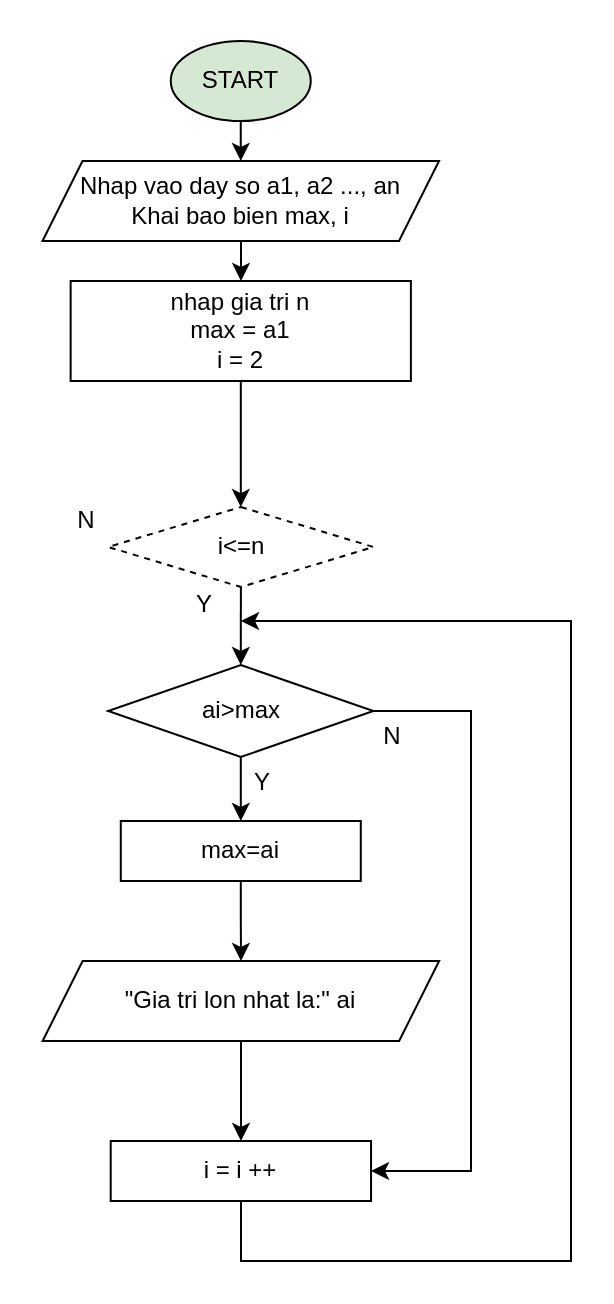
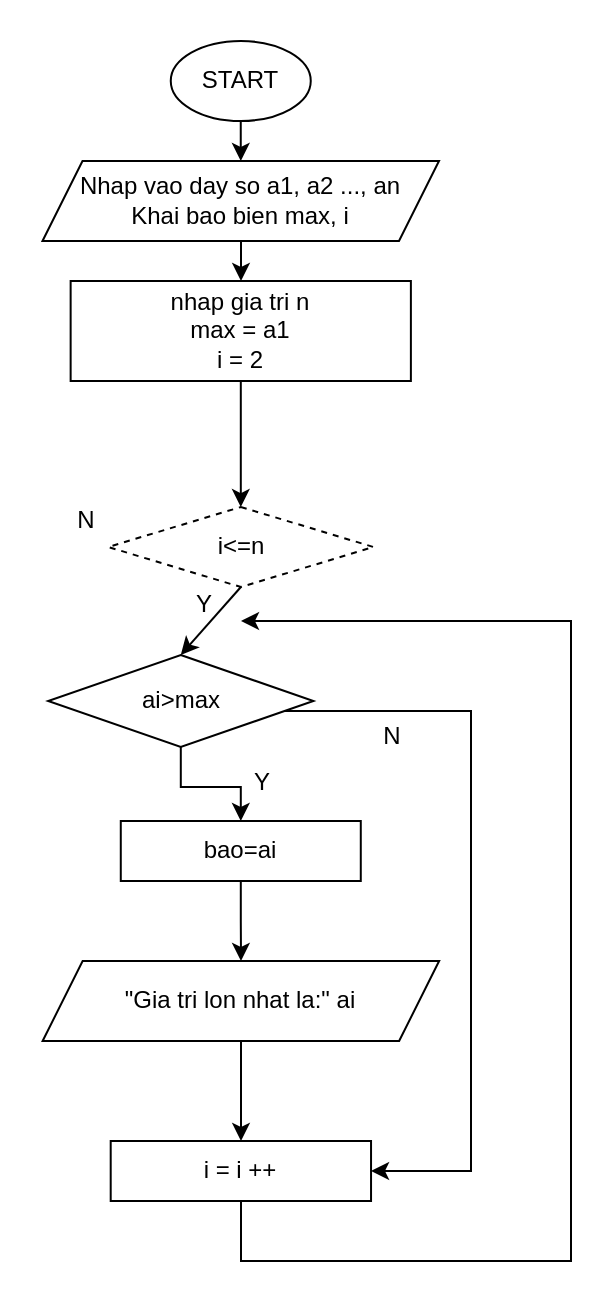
(241, 81) -> (241, 81)
(241, 711) -> (181, 701)
(241, 851) -> (241, 851)
